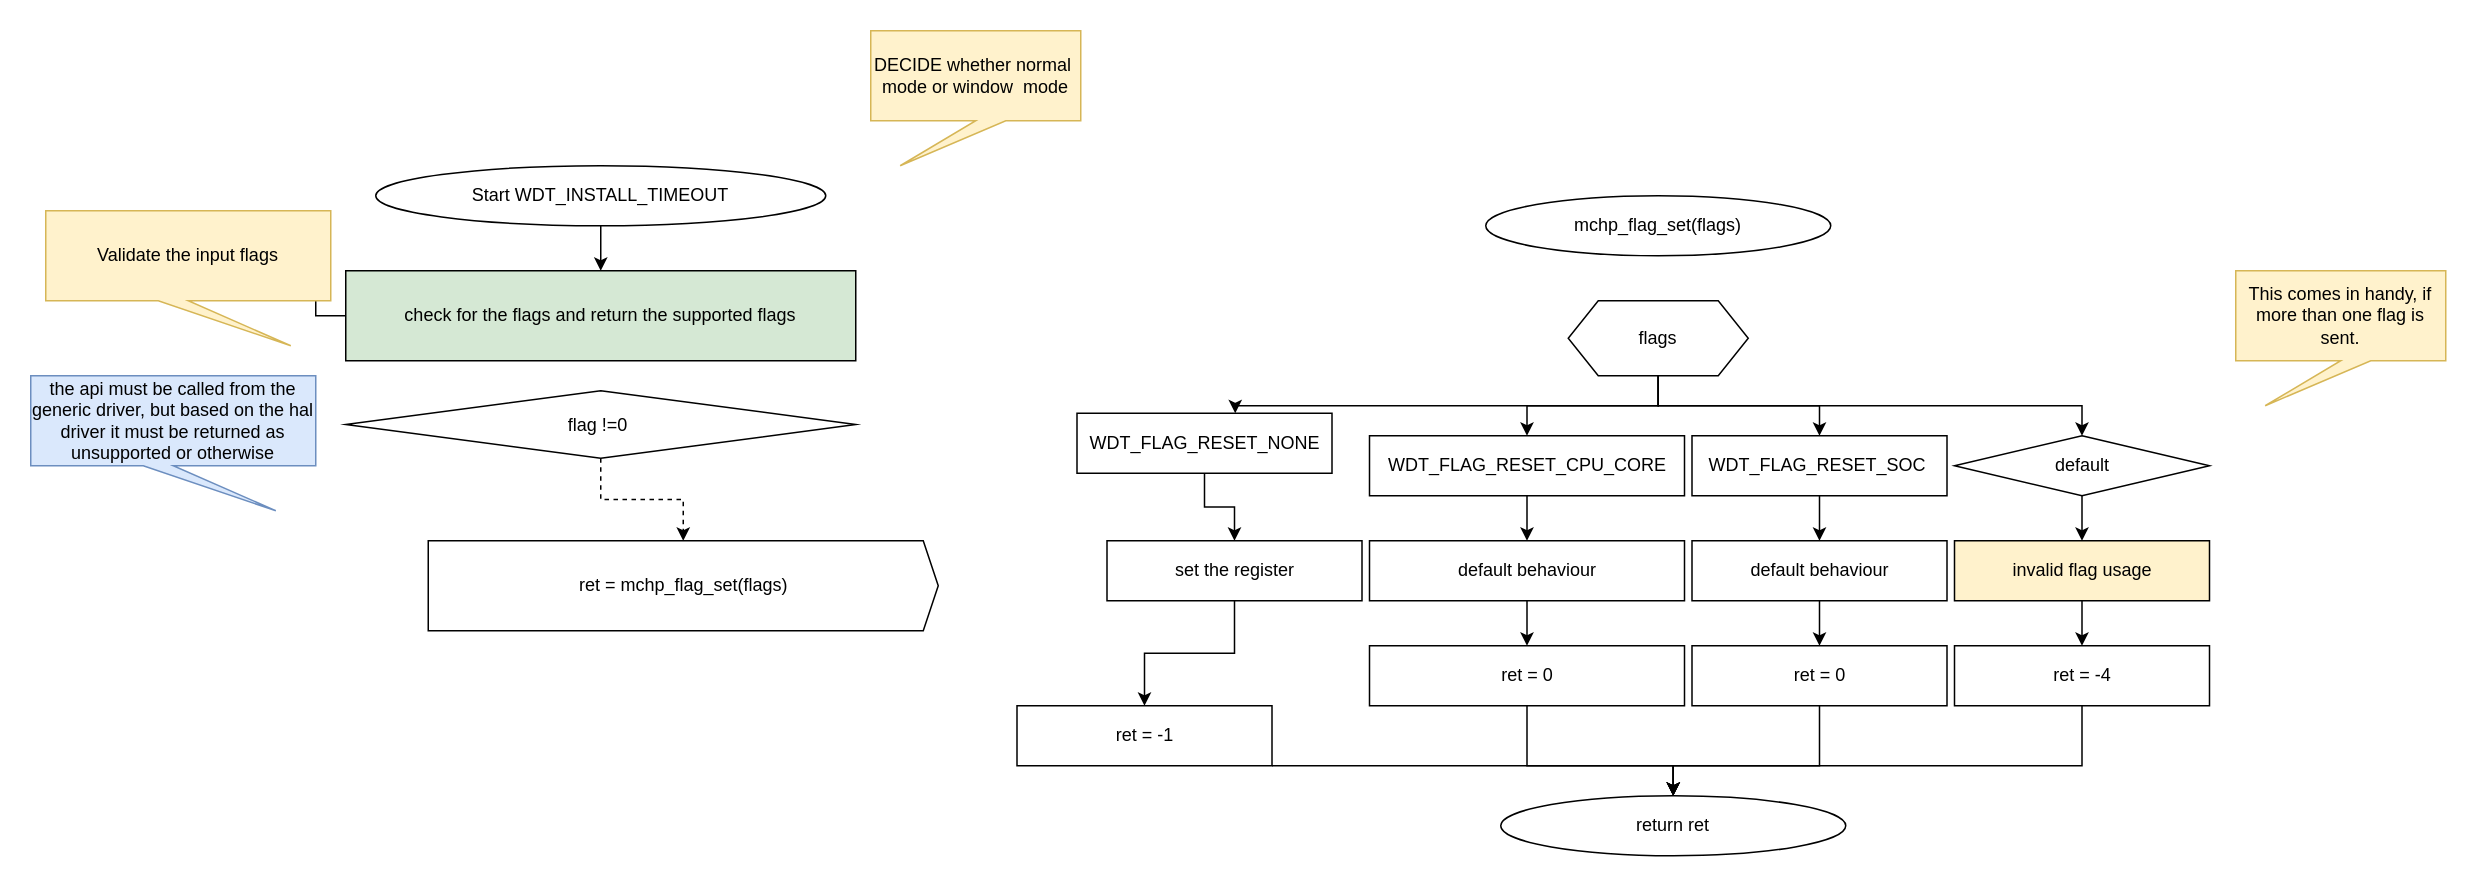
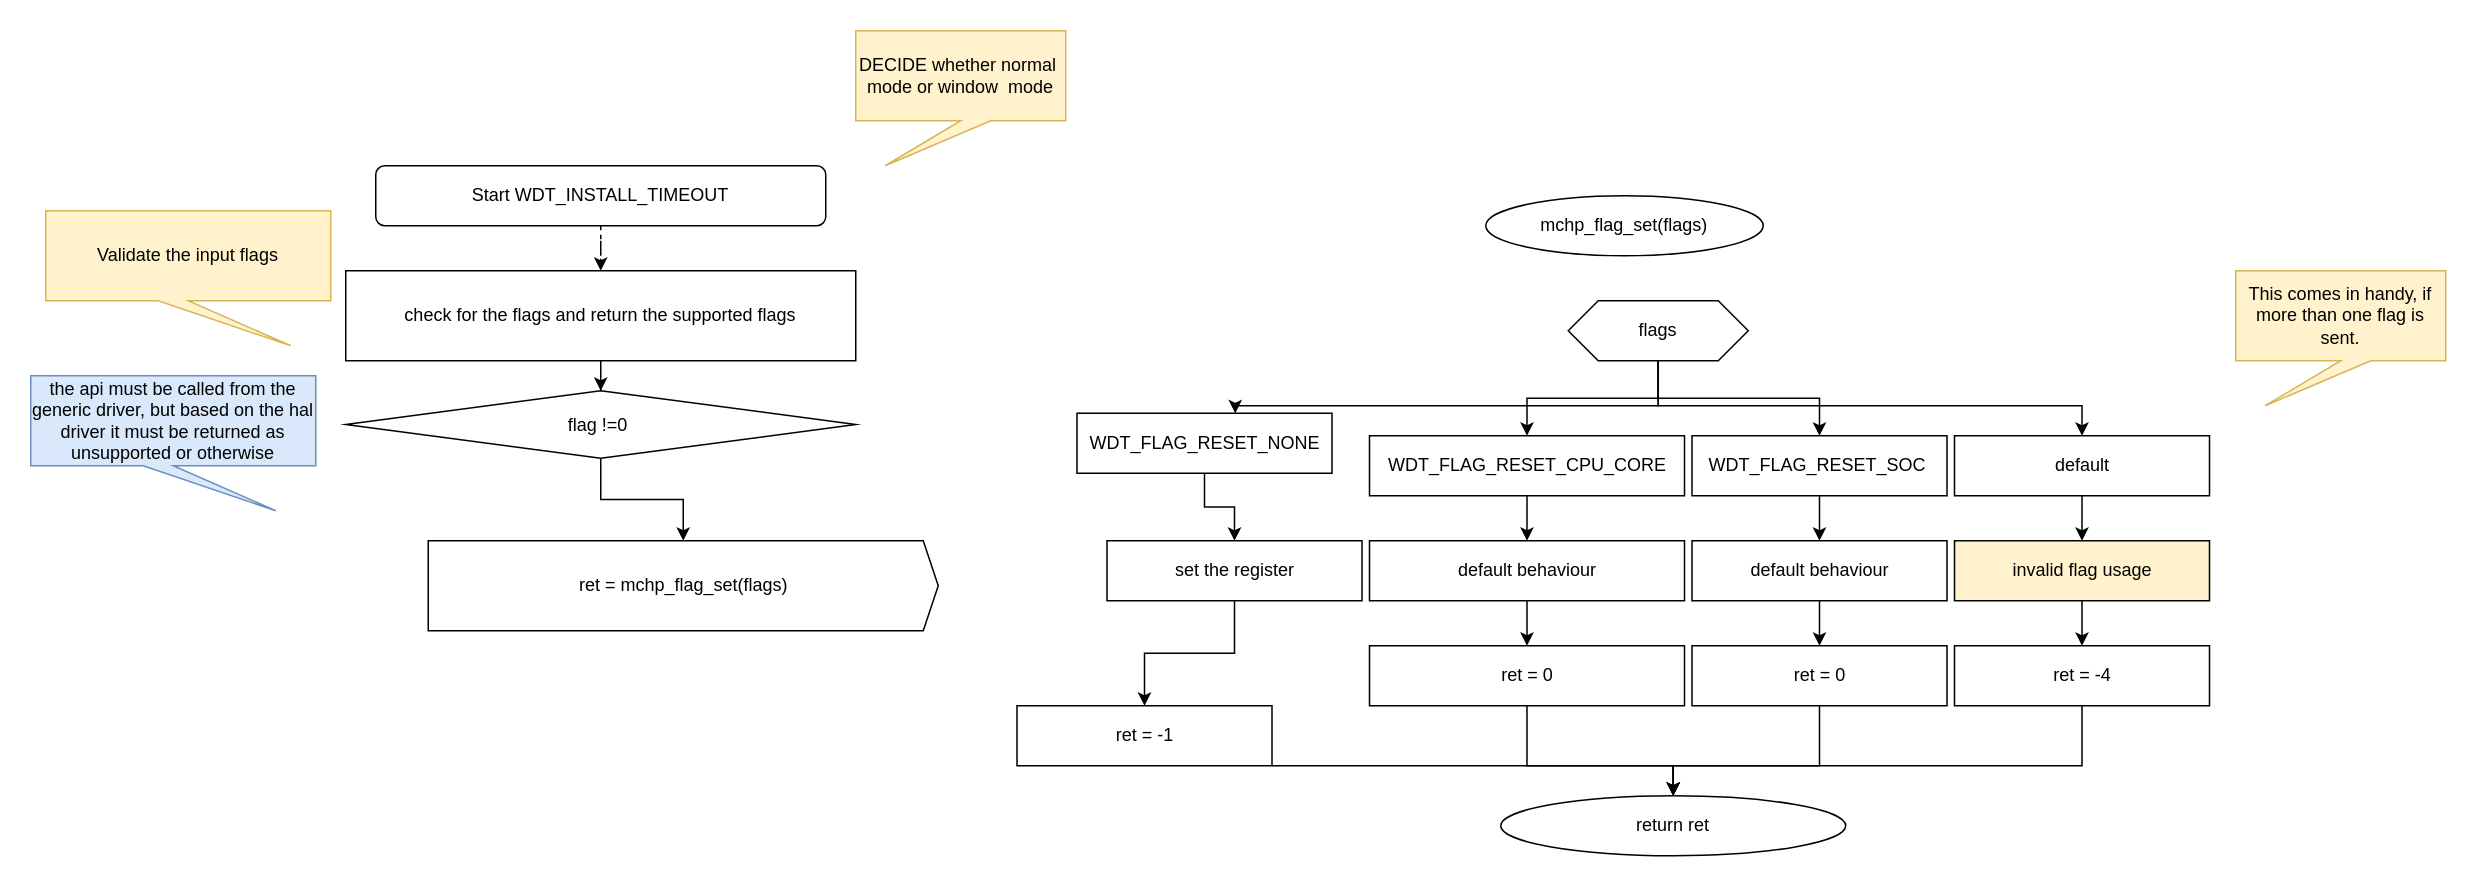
(976, 98) -> (961, 98)
(601, 196) -> (601, 196)
(1658, 226) -> (1625, 226)
(601, 235) -> (601, 235)
(323, 316) -> (601, 381)
(601, 316) -> (601, 316)
(1658, 338) -> (1658, 331)
(2082, 466) -> (2082, 466)
(638, 500) -> (638, 500)
